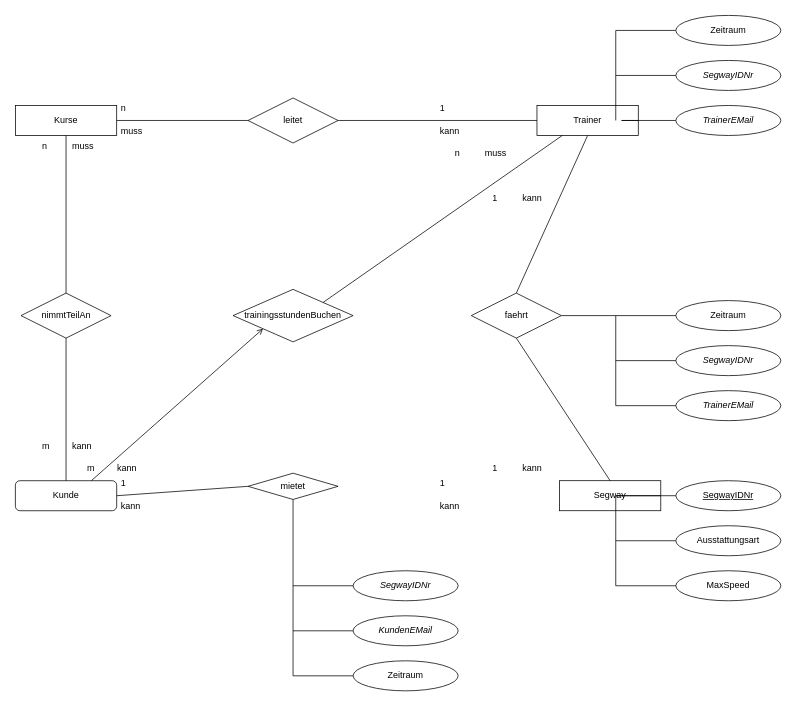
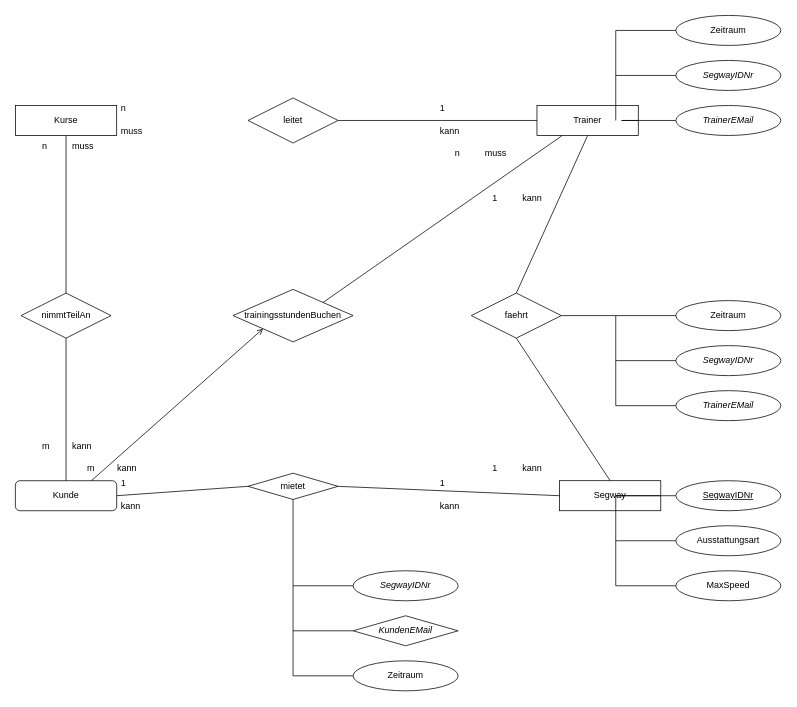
(182, 120) -> none
none -> (448, 491)
(405, 630) -> (405, 630)
